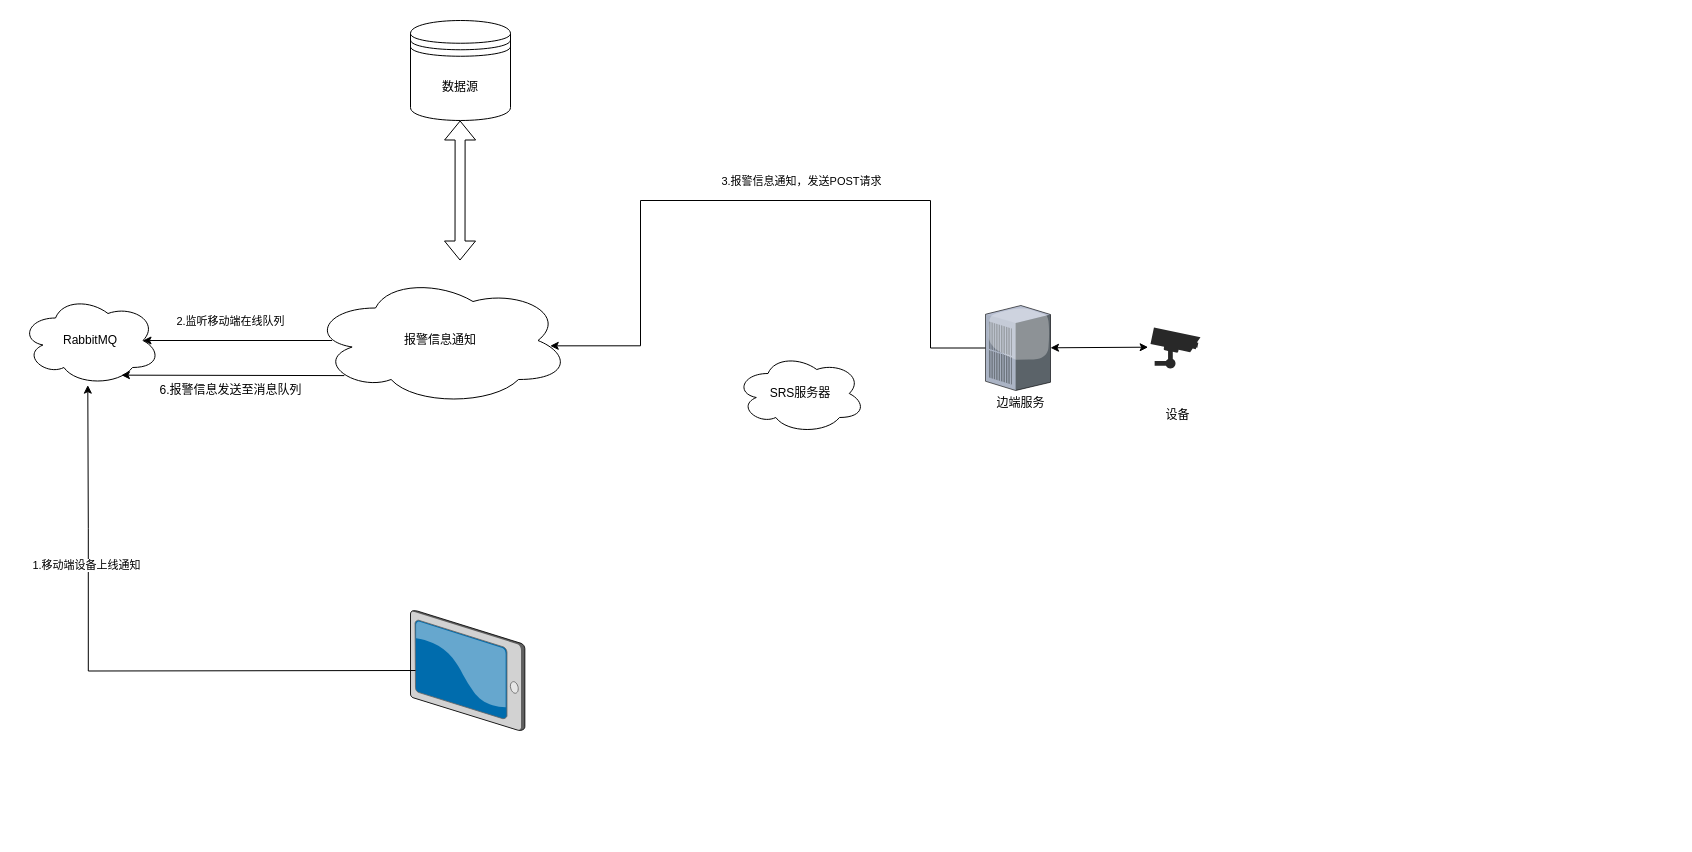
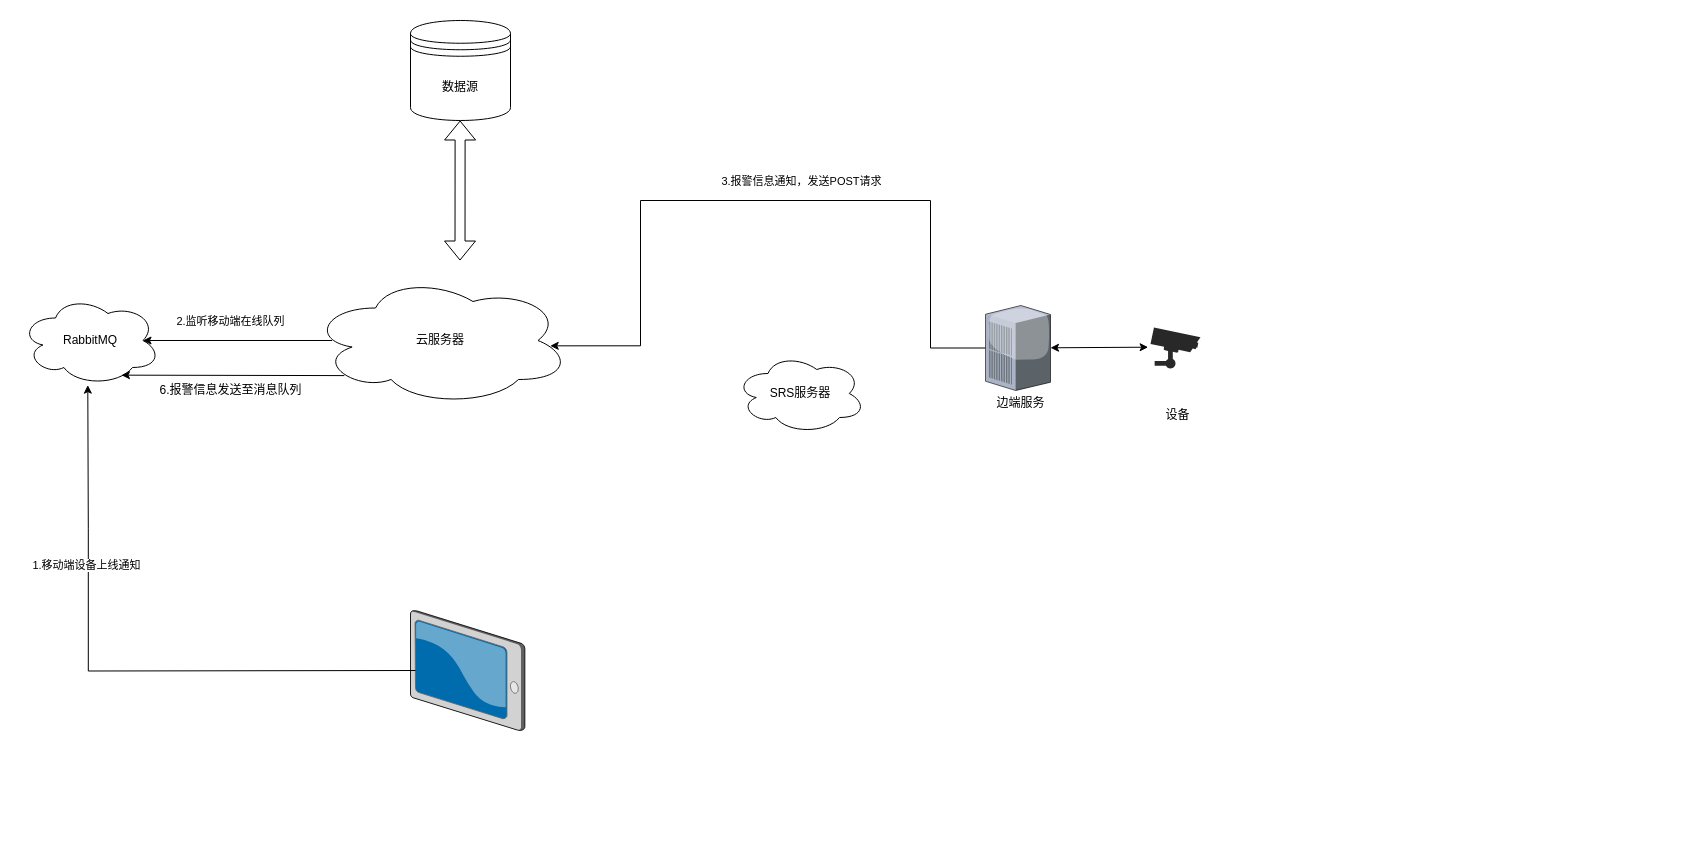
(441, 341) -> (441, 341)
